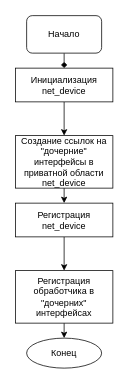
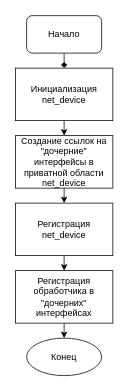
(64, 85) -> (64, 94)
(64, 220) -> (64, 229)
(64, 353) -> (64, 357)
